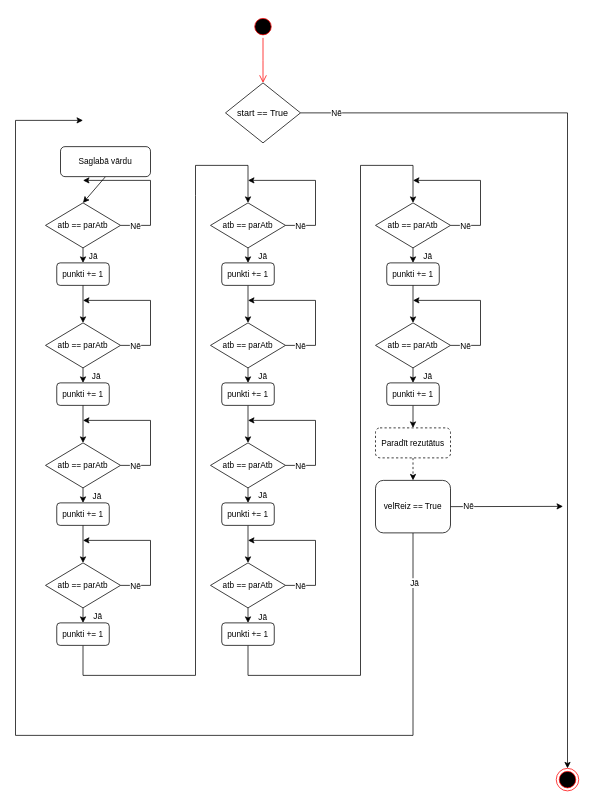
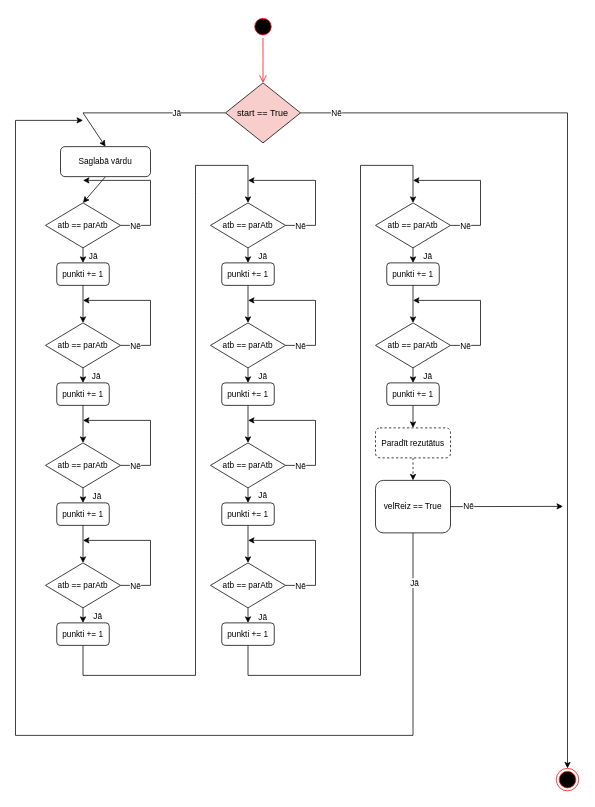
(263, 113) -> (263, 113)
none -> (92, 126)
